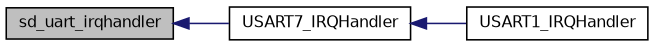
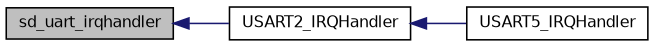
(320, 23) -> (320, 23)
(557, 23) -> (557, 23)
